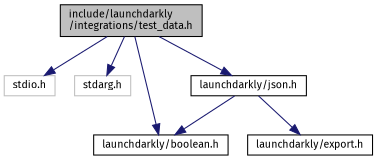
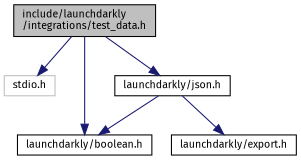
(103, 86) -> none
